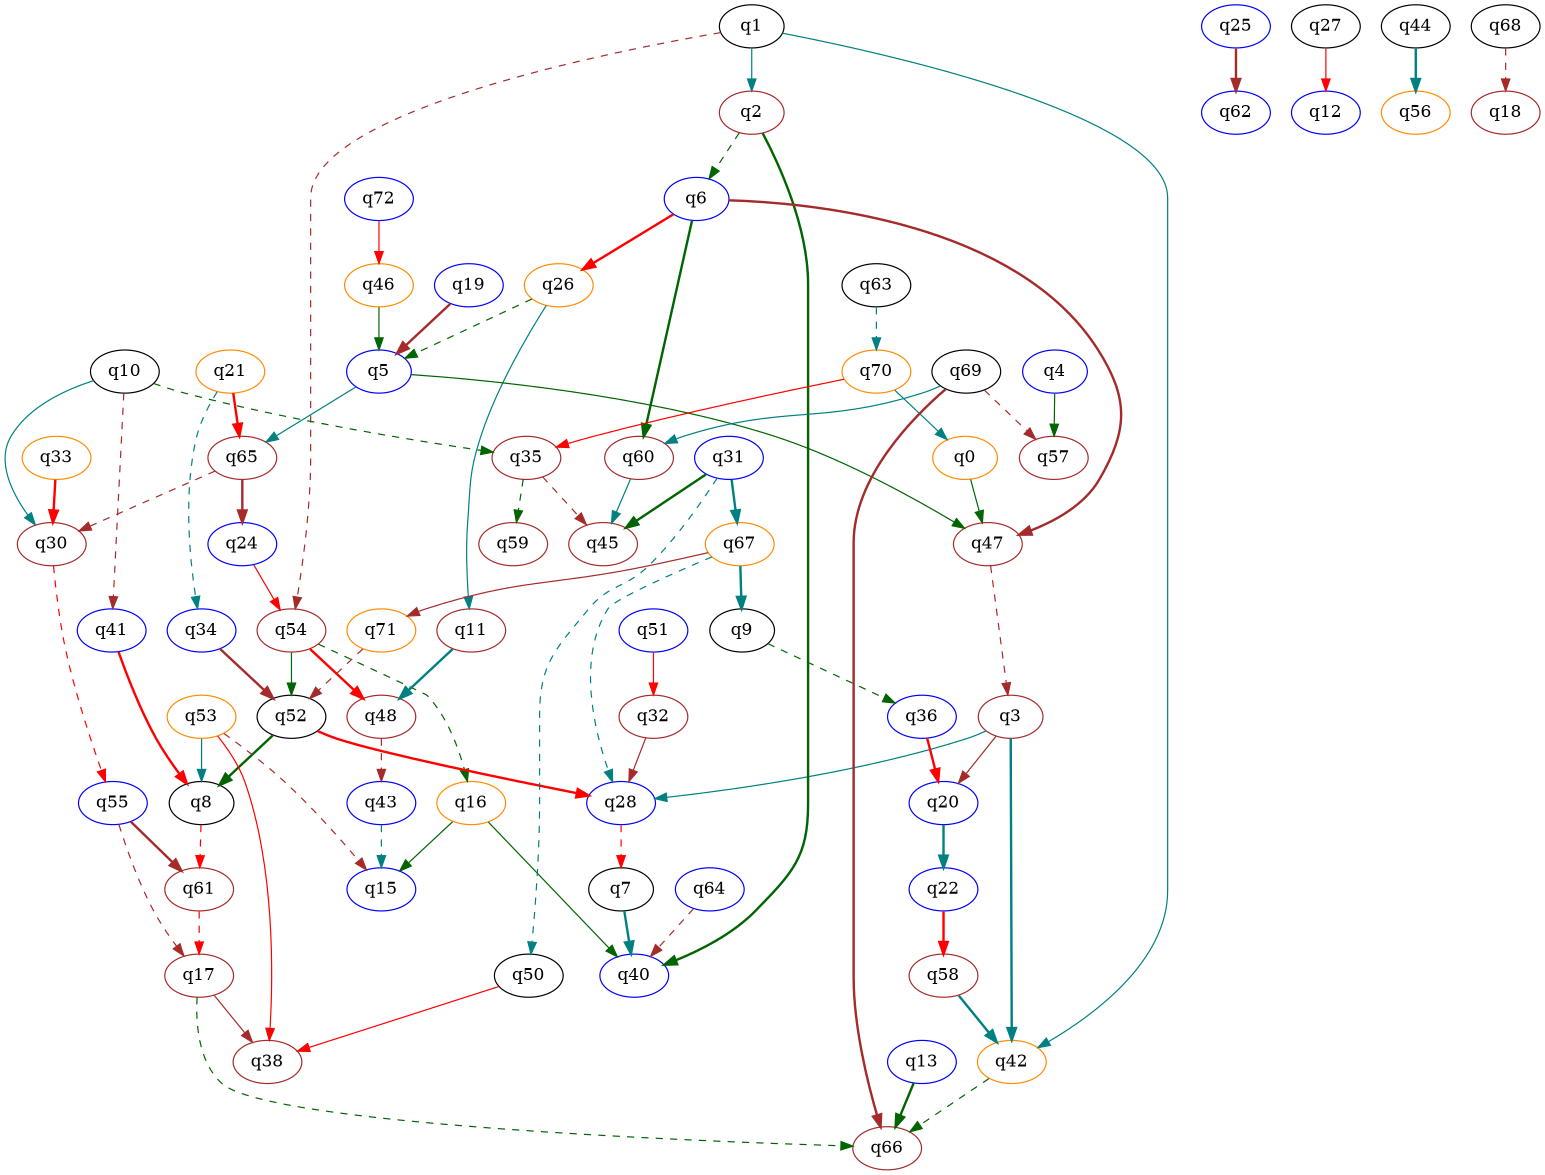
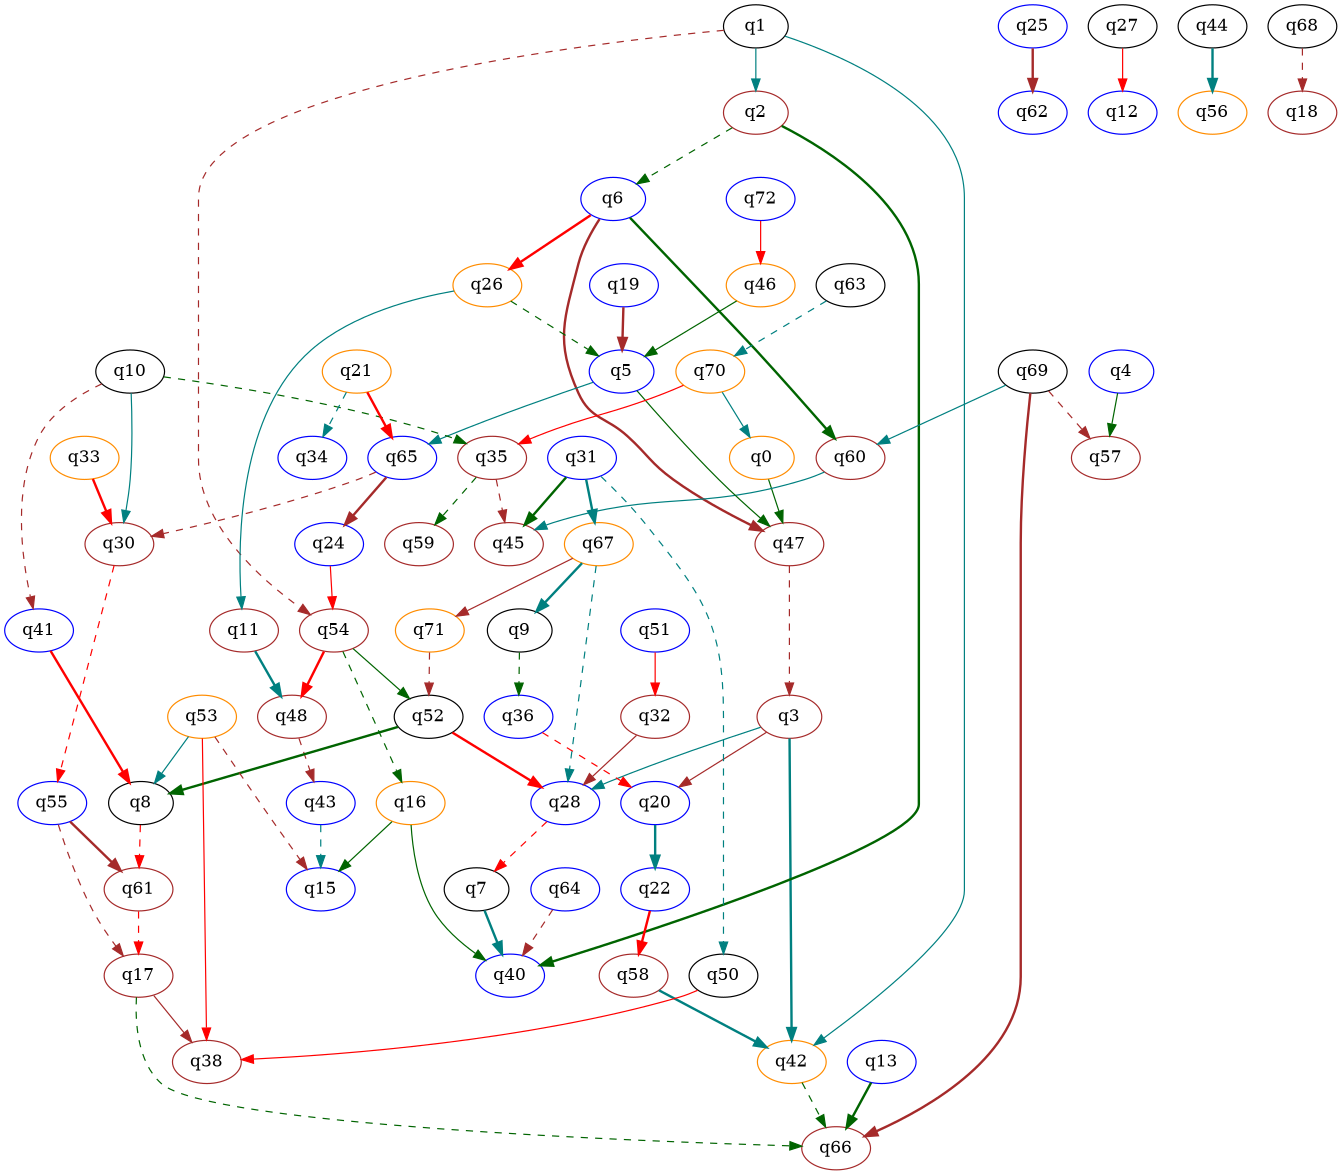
(242, 458) -> (402, 458)
(242, 670) -> none
(932, 757) -> (582, 757)
